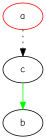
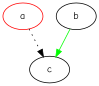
(23, 93) -> (65, 40)
